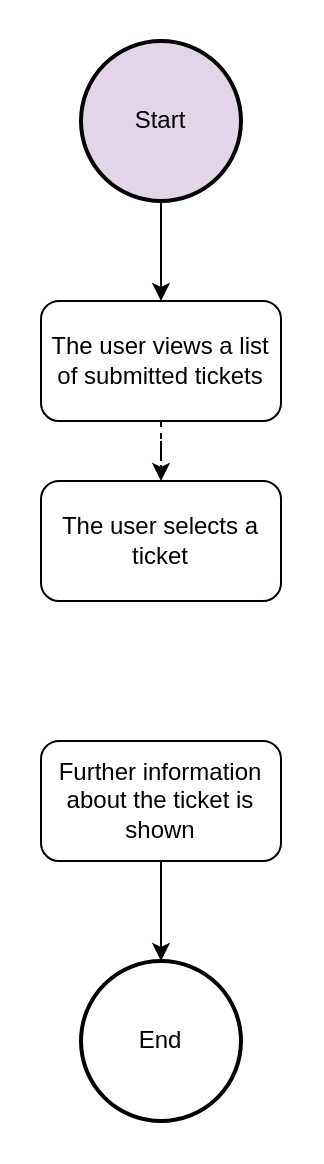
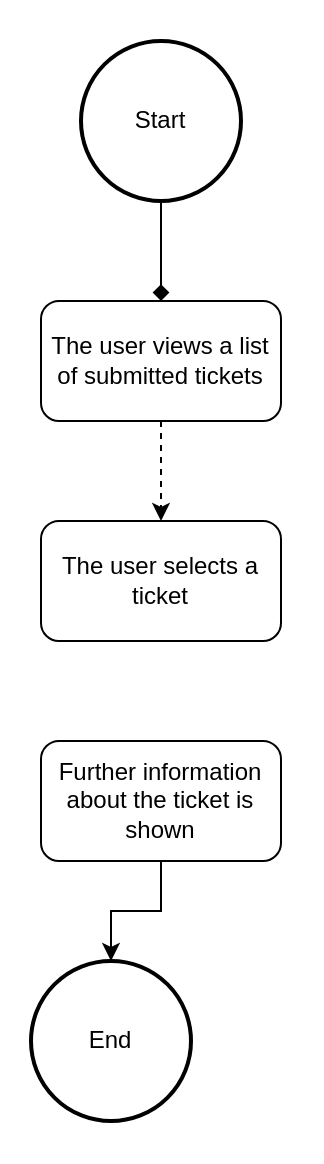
(161, 121) -> (161, 121)
(161, 286) -> (161, 285)
(161, 541) -> (161, 581)
(161, 1041) -> (111, 1041)
